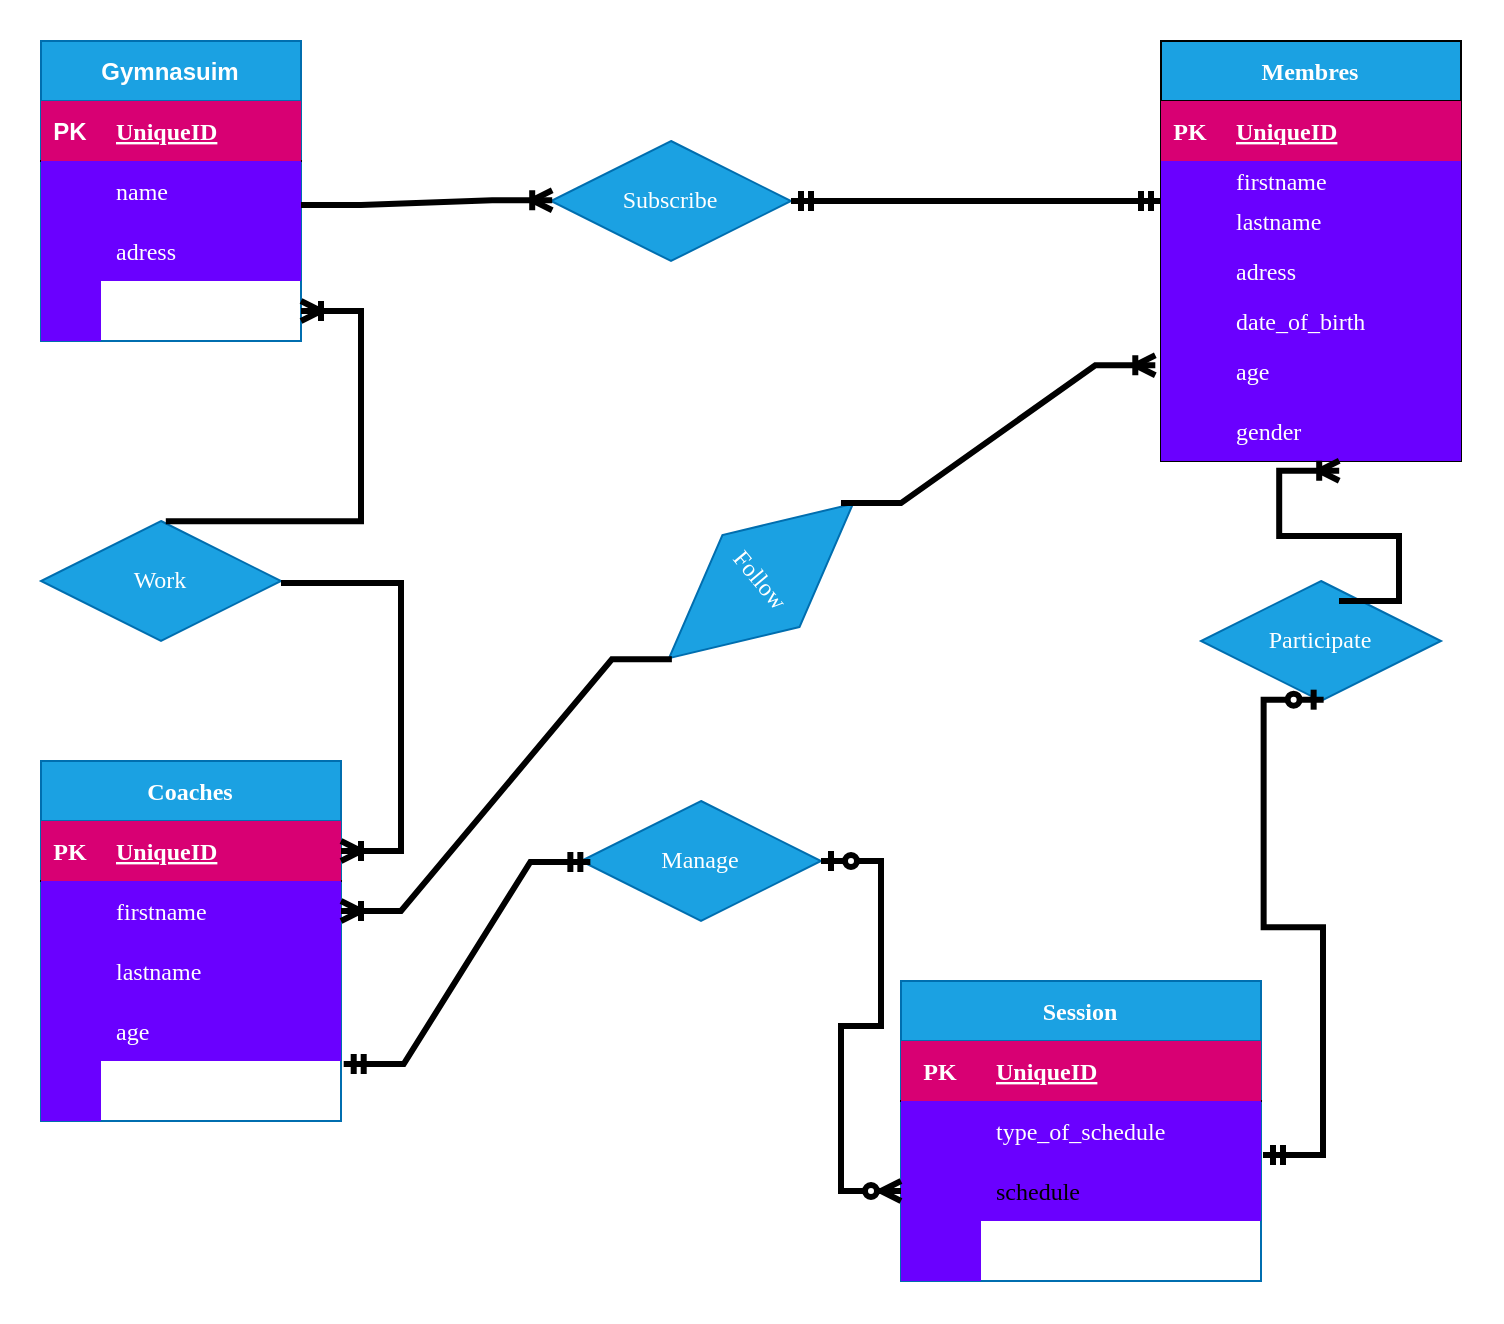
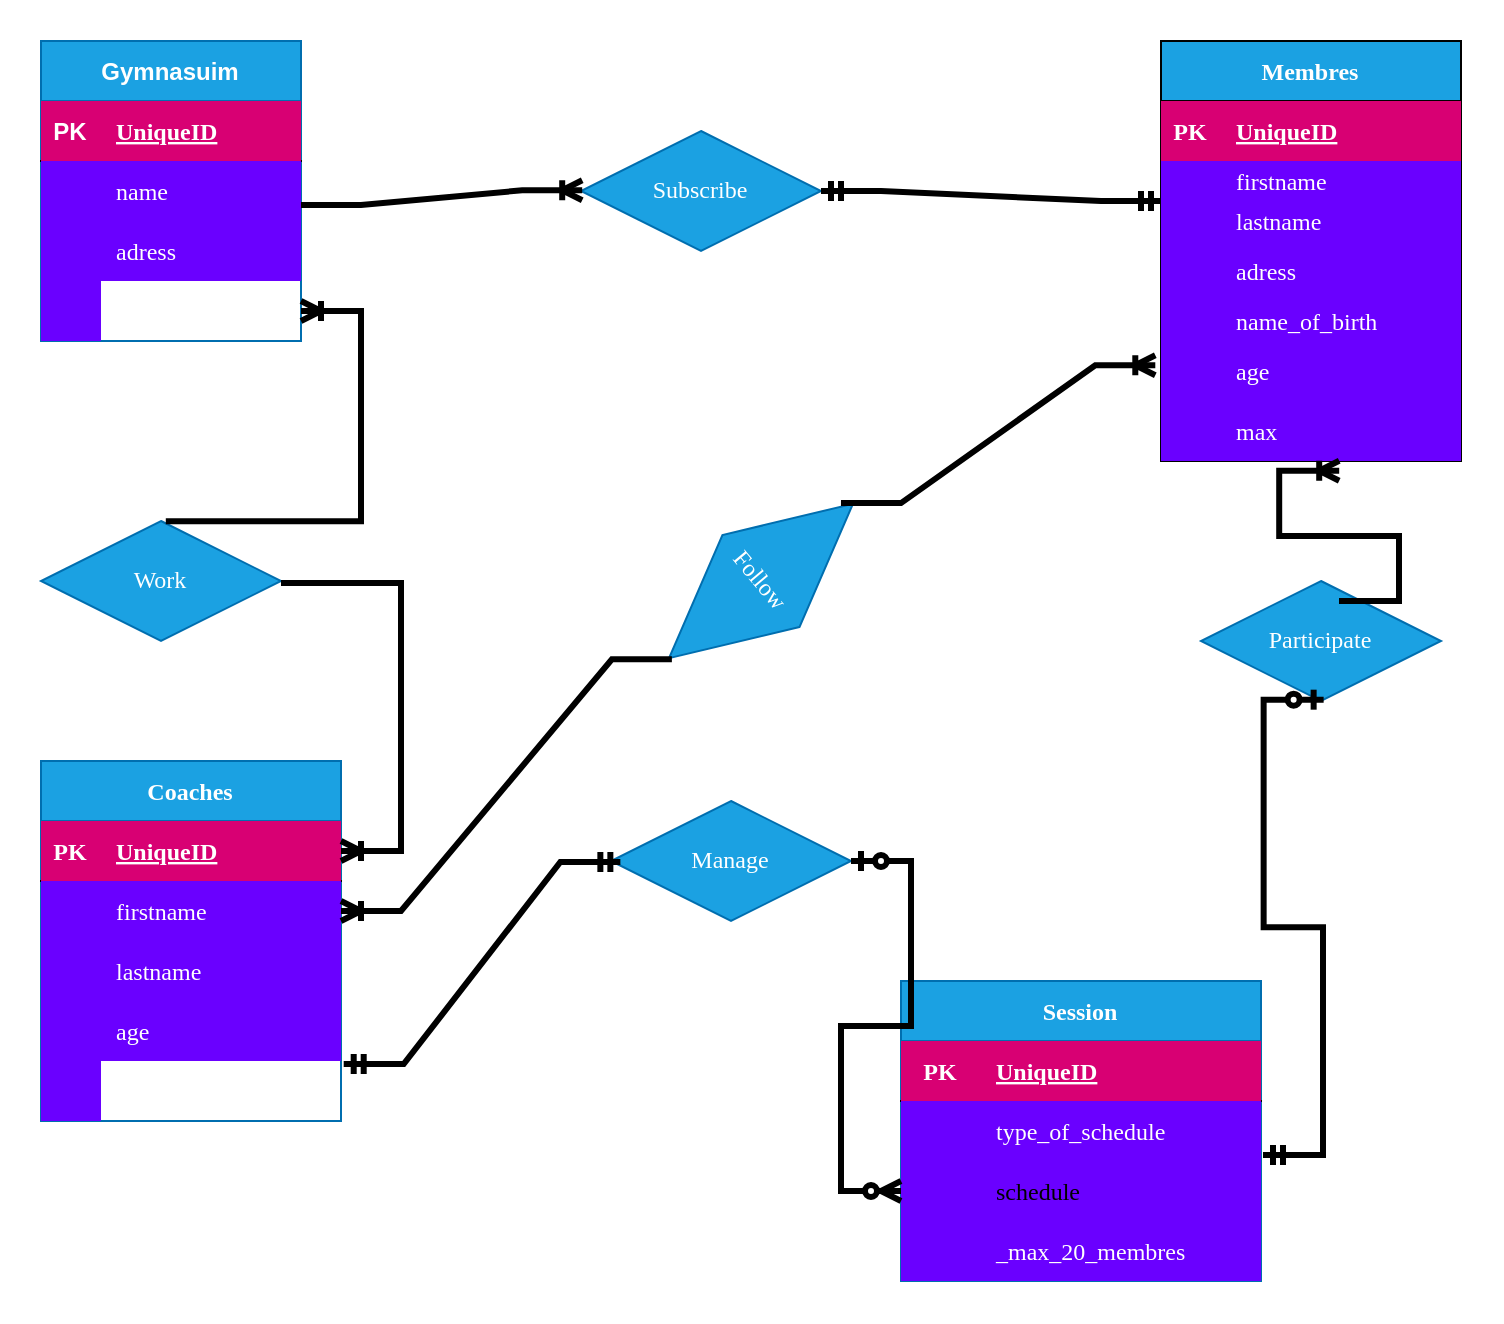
(671, 201) -> (701, 191)
(1320, 322) -> (1320, 322)
(1276, 432) -> (1256, 432)
(701, 861) -> (731, 861)
none -> (1121, 1251)
